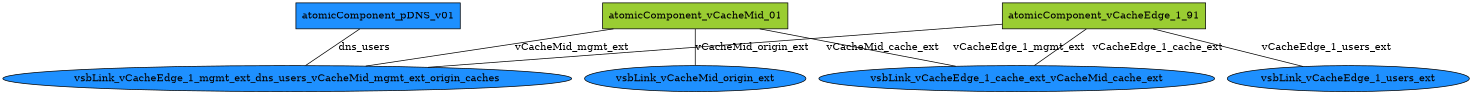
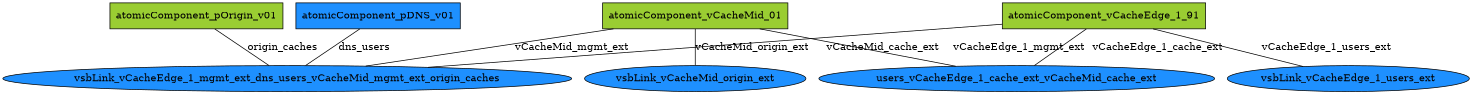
none -> (196, 16)
(1017, 79) -> (1017, 79)
